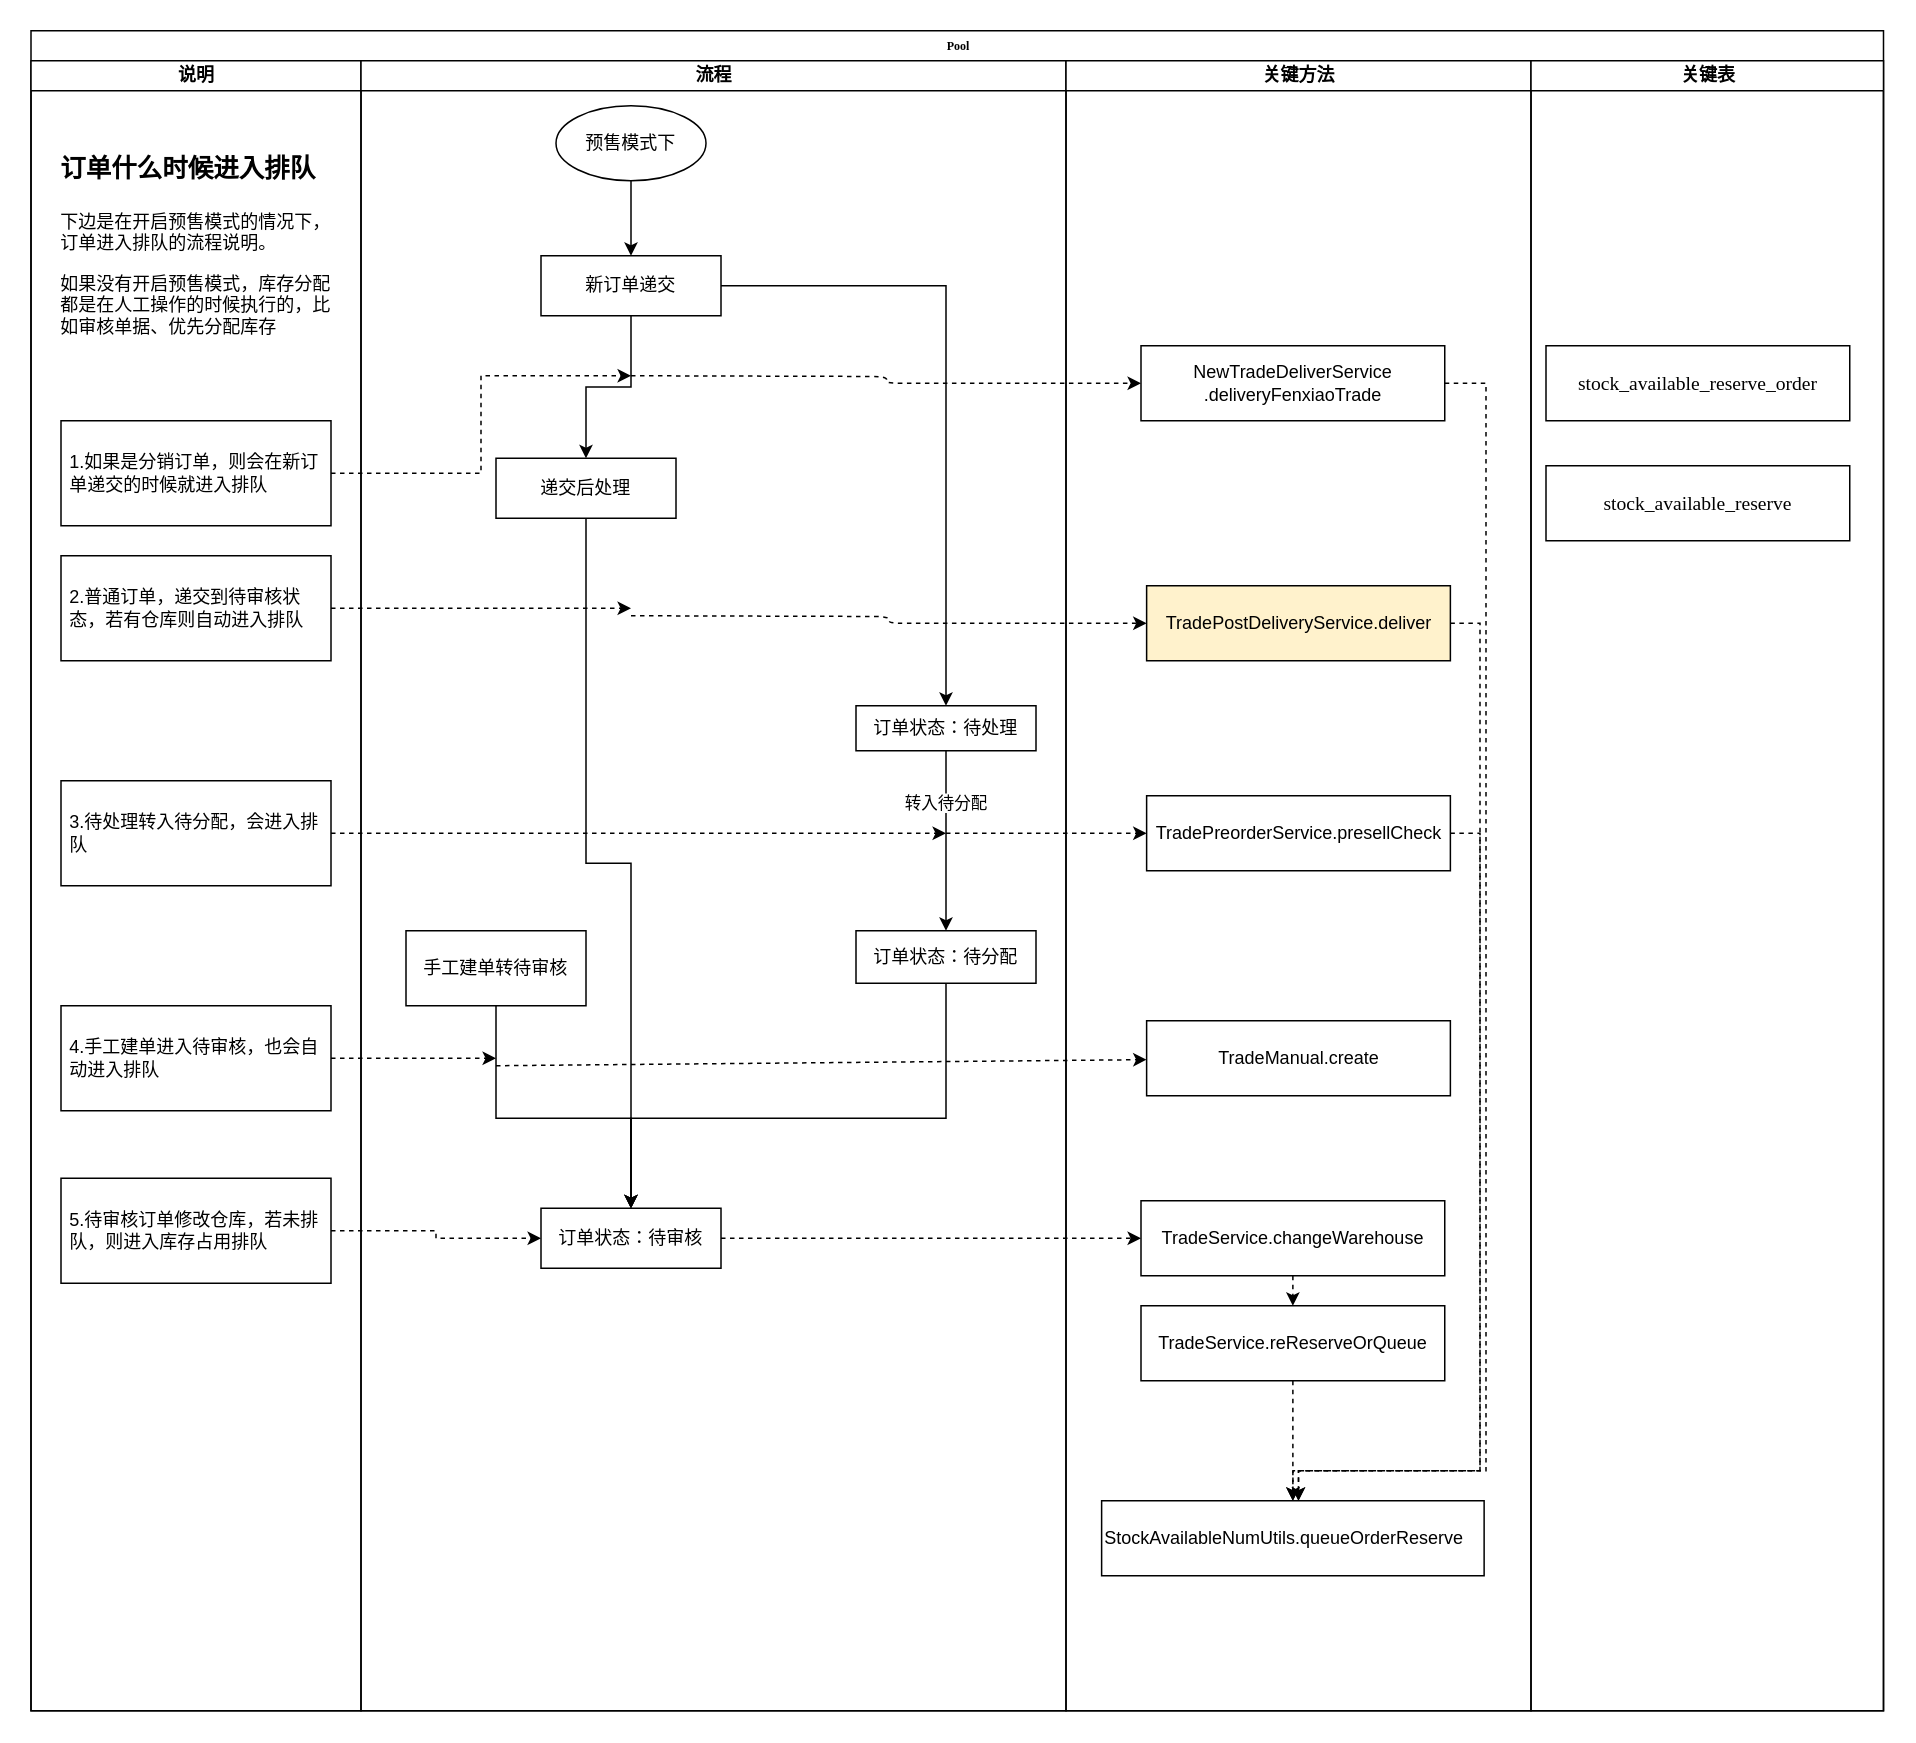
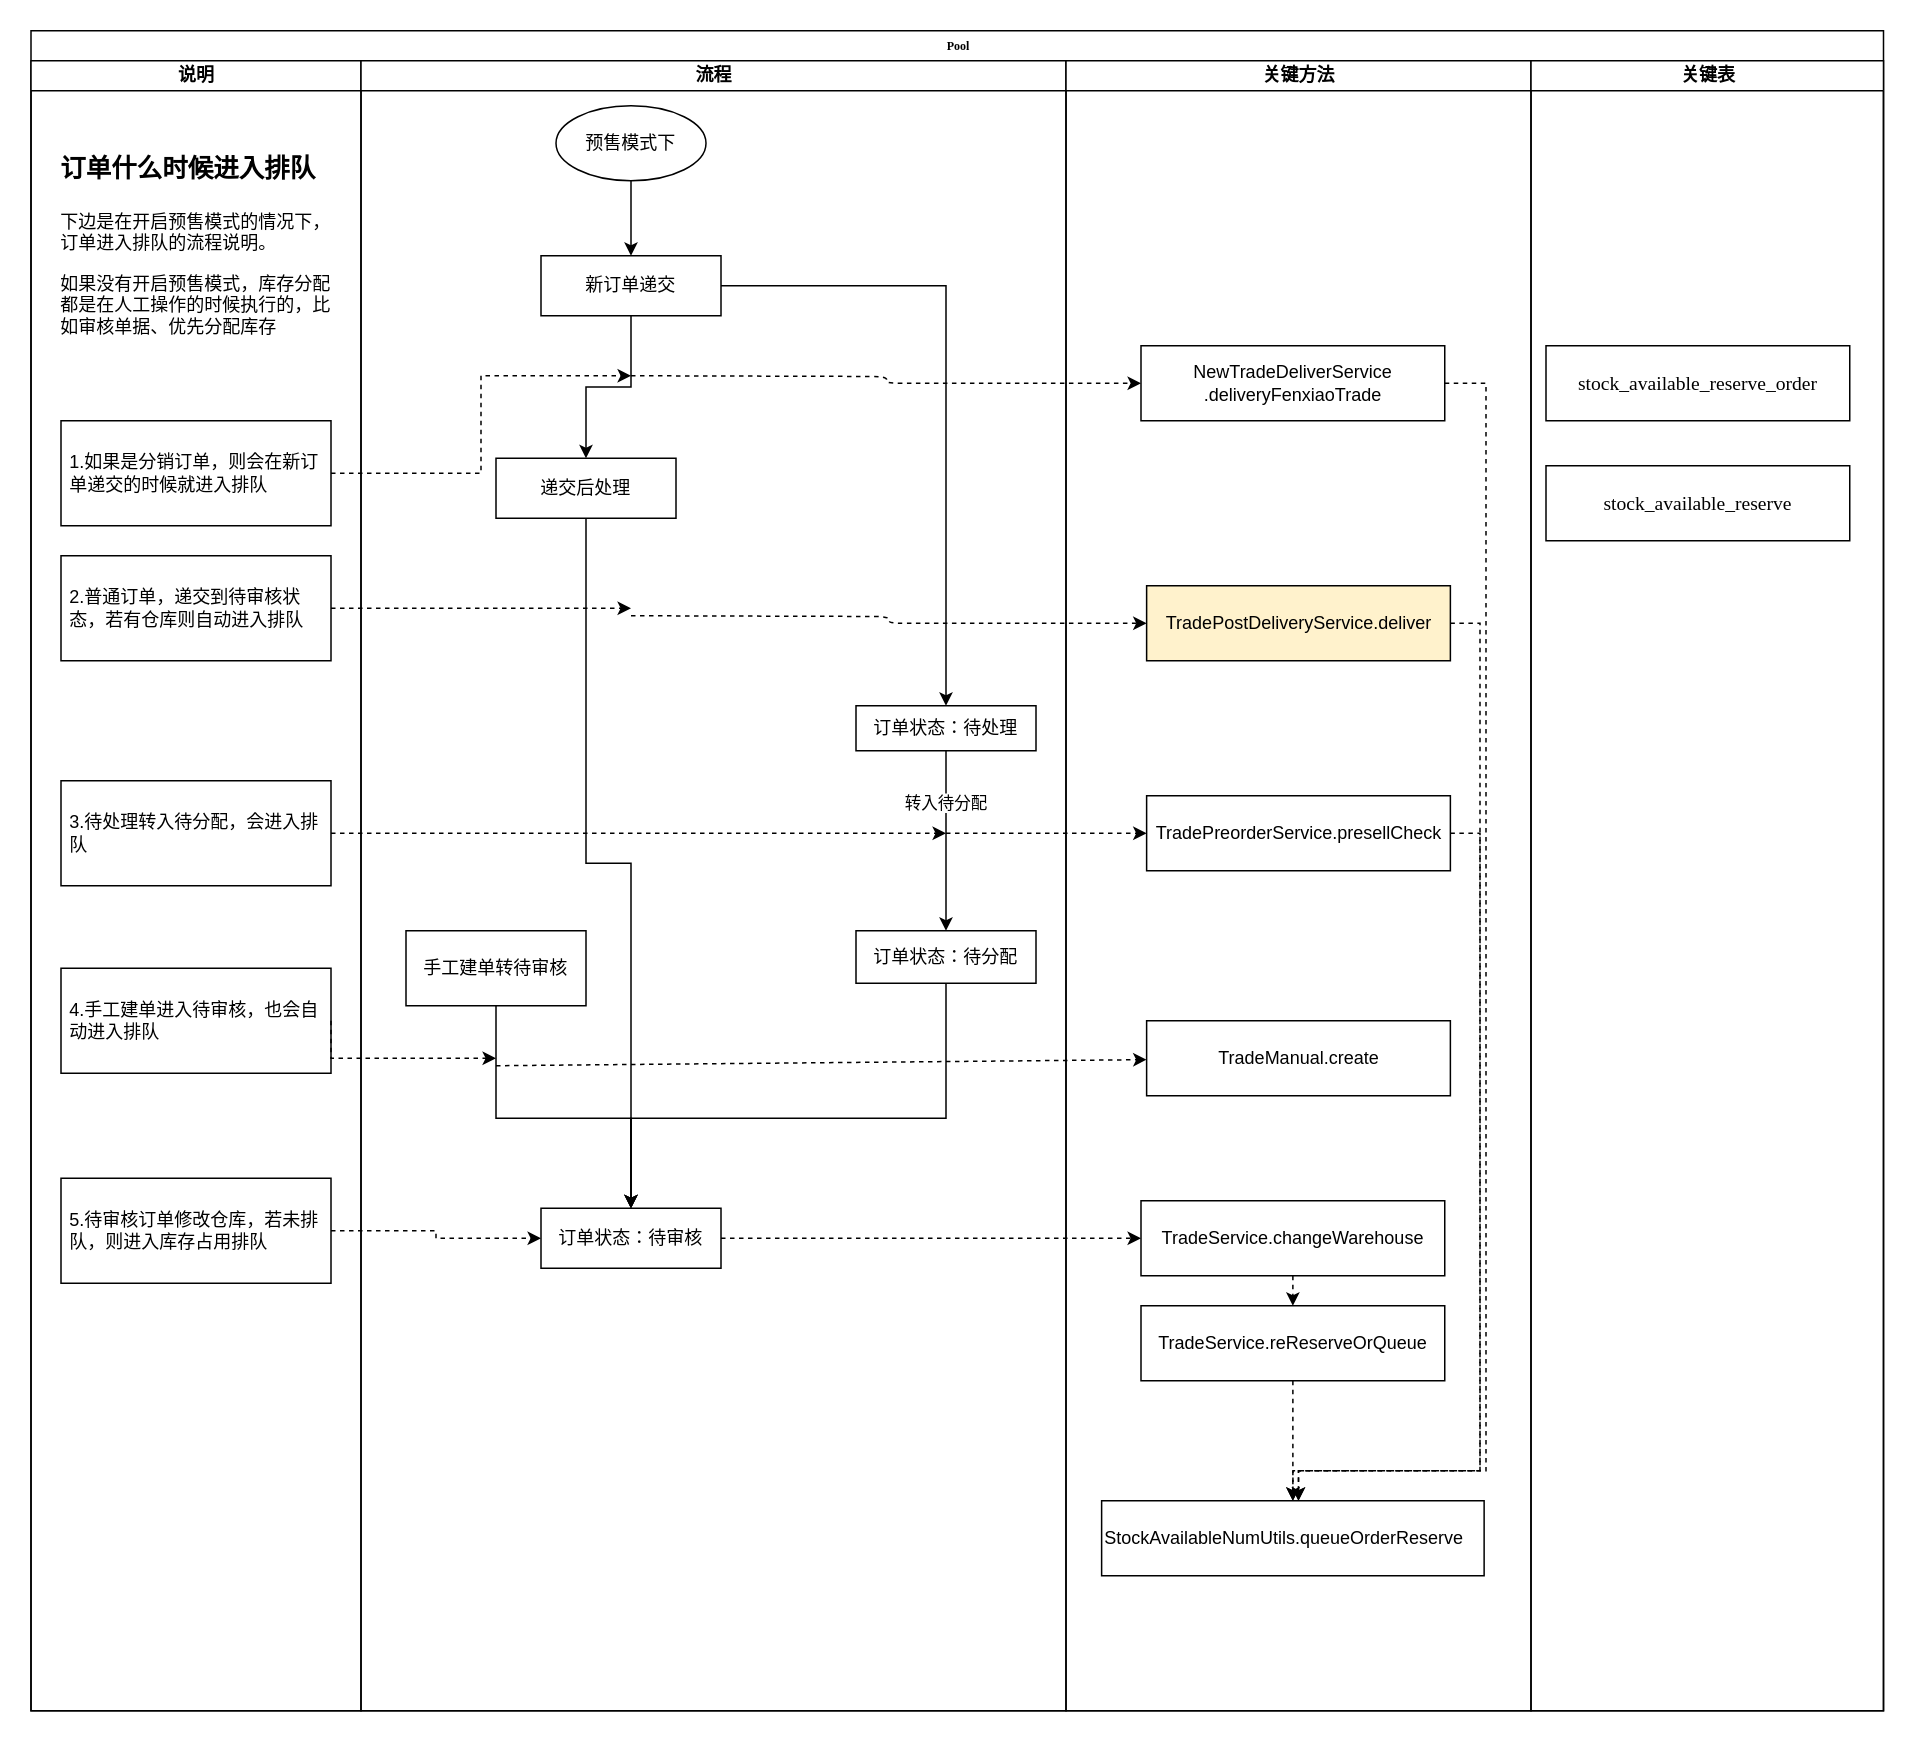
(196, 1058) -> (196, 1021)
